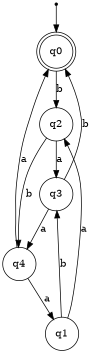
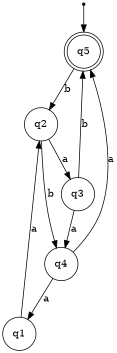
(56, 52) -> (84, 52)
(59, 268) -> none
